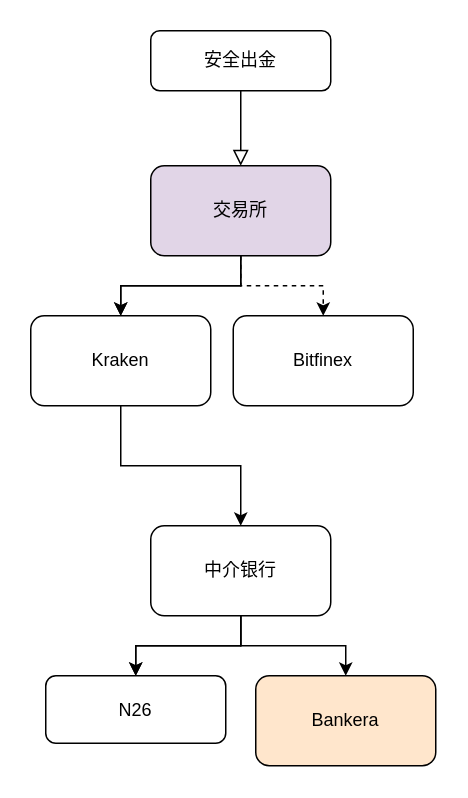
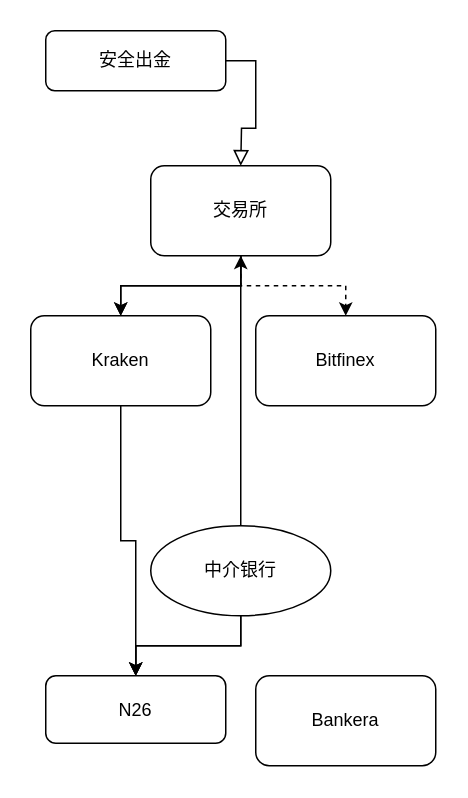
(241, 61) -> (136, 61)
(241, 211) -> (241, 211)
(323, 361) -> (346, 361)
(177, 466) -> (136, 545)
(241, 571) -> (241, 571)
(303, 646) -> (241, 376)
(346, 721) -> (346, 721)
